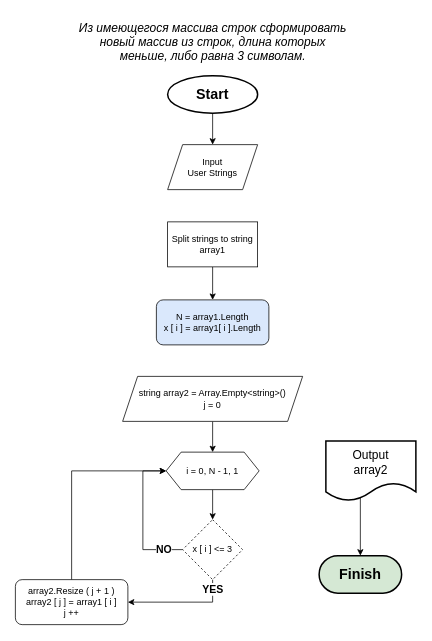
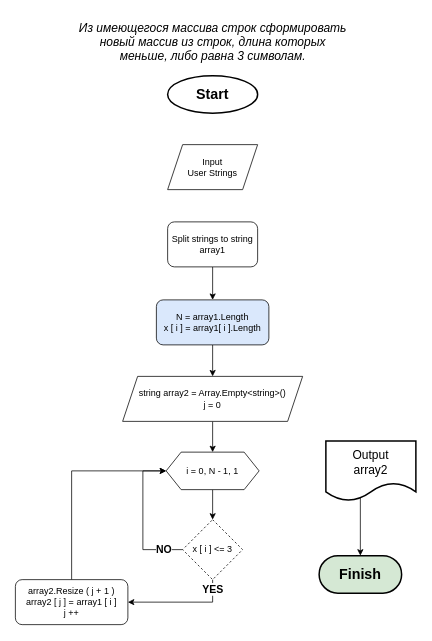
(213, 126) -> none
(213, 244) -> (213, 244)
none -> (213, 358)
